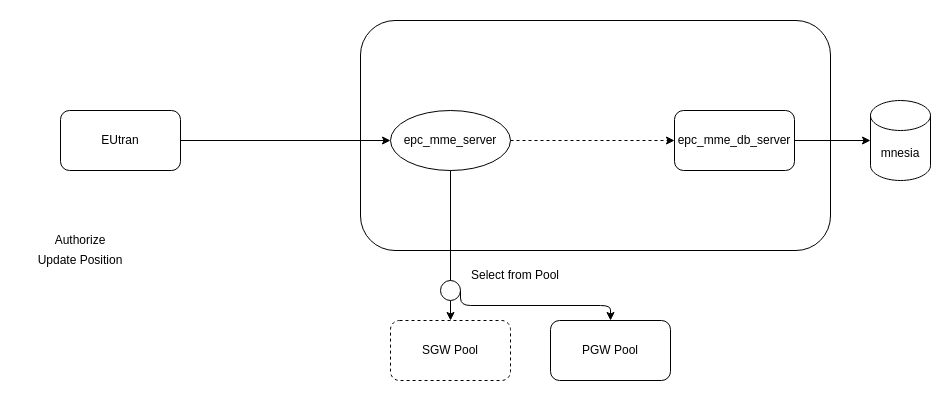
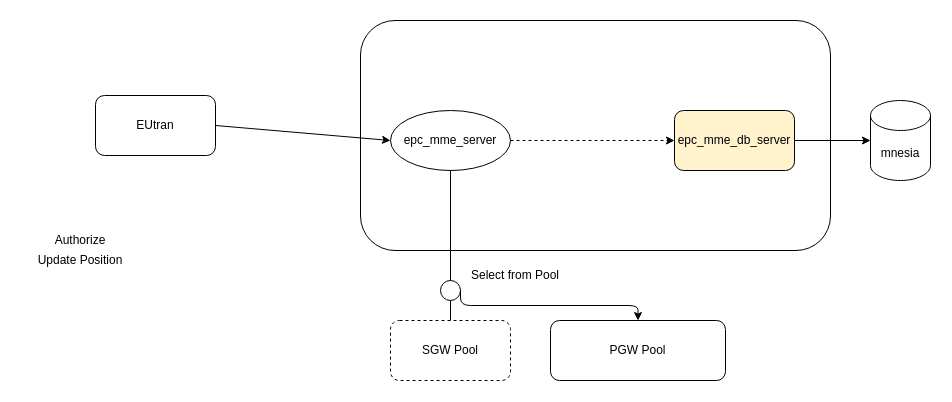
(121, 141) -> (156, 126)
(735, 141) -> (735, 141)
(451, 312) -> (451, 315)
(611, 351) -> (638, 351)
